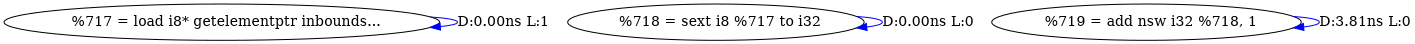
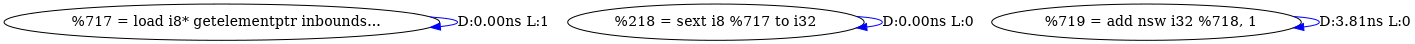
(716, 22) -> (716, 22)
